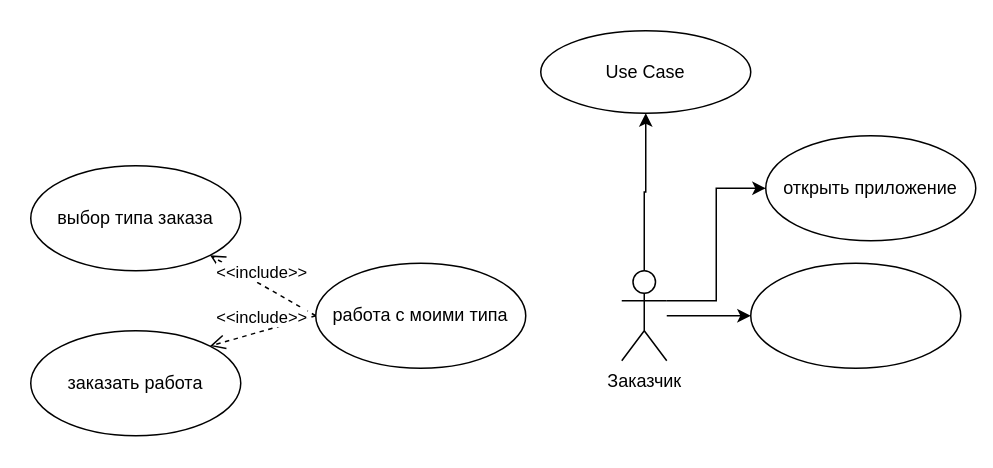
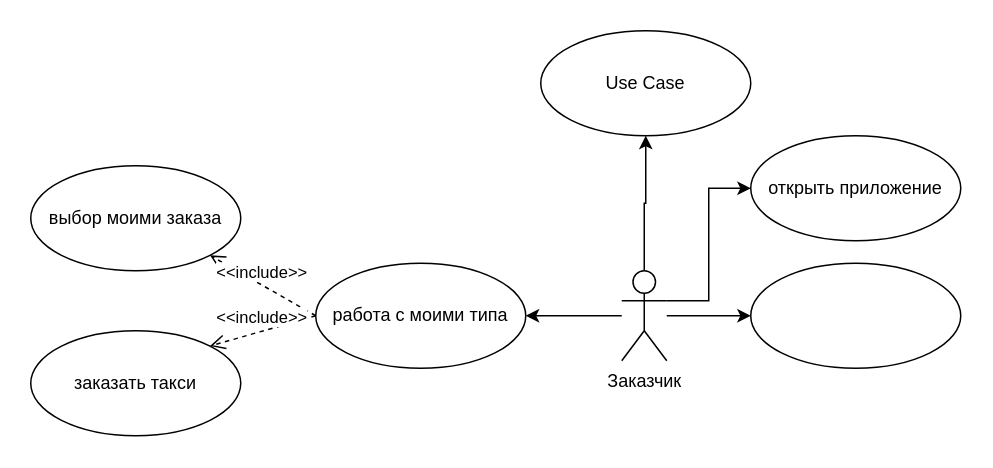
(646, 72) -> (646, 83)
(871, 188) -> (856, 188)
(136, 218) -> (136, 218)
none -> (579, 316)
(136, 383) -> (136, 383)
